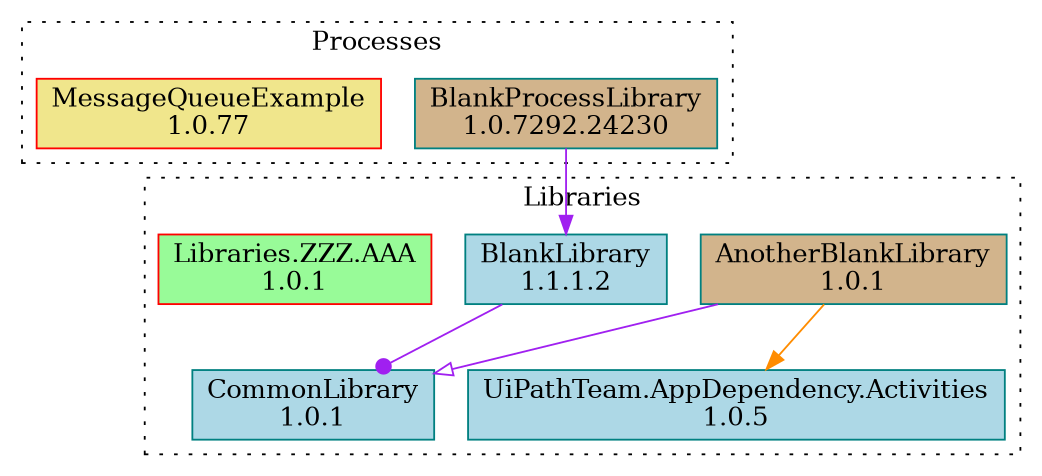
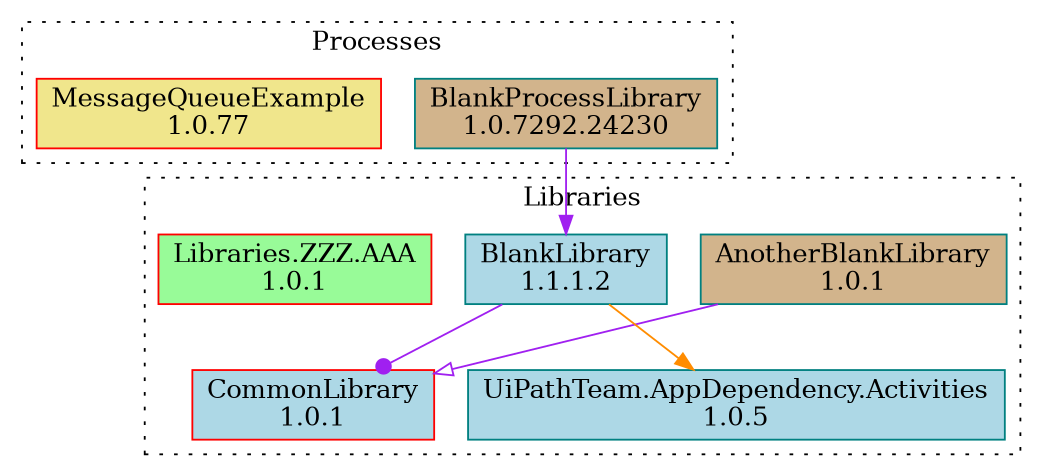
(801, 330) -> (648, 334)
(313, 405) -> (313, 405)
